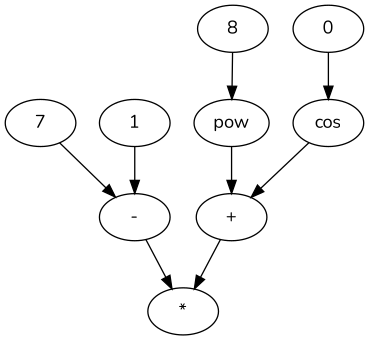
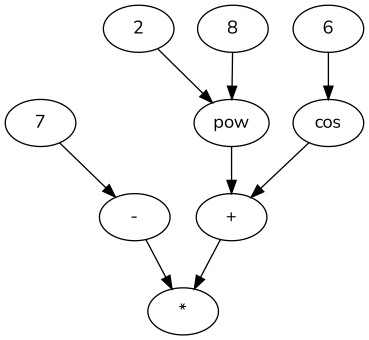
none -> (139, 29)
(328, 29) -> (328, 29)
(135, 123) -> none
